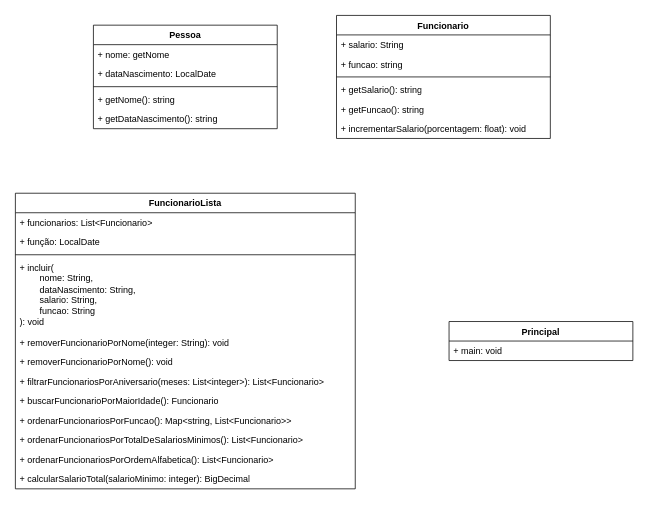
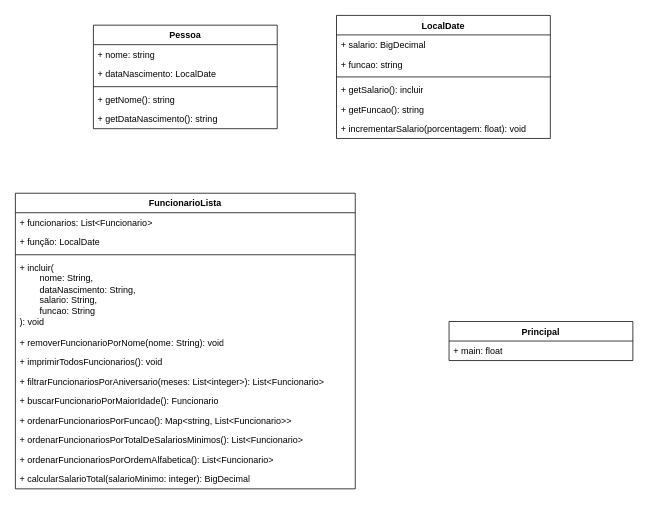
(443, 26) -> (443, 26)
(377, 46) -> (384, 46)
(132, 55) -> (128, 55)
(389, 91) -> (389, 91)
(134, 343) -> (128, 343)
(478, 352) -> (480, 352)
(101, 363) -> (98, 363)
